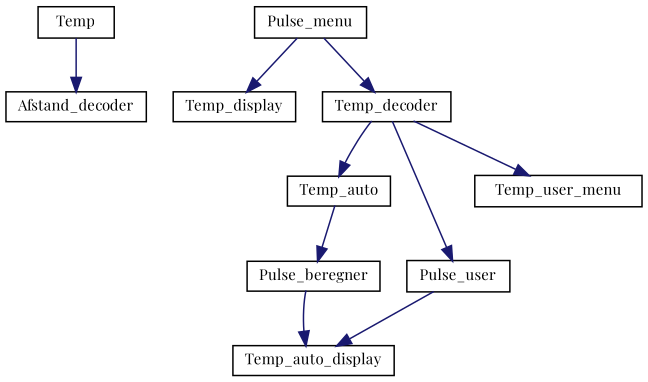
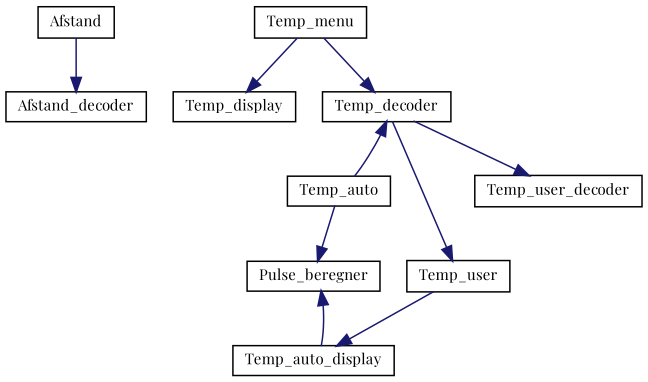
(76, 22) -> (76, 22)
(311, 22) -> (311, 22)
(357, 141) -> (368, 156)
(558, 191) -> (558, 191)
(458, 276) -> (458, 276)
(304, 311) -> (323, 326)
